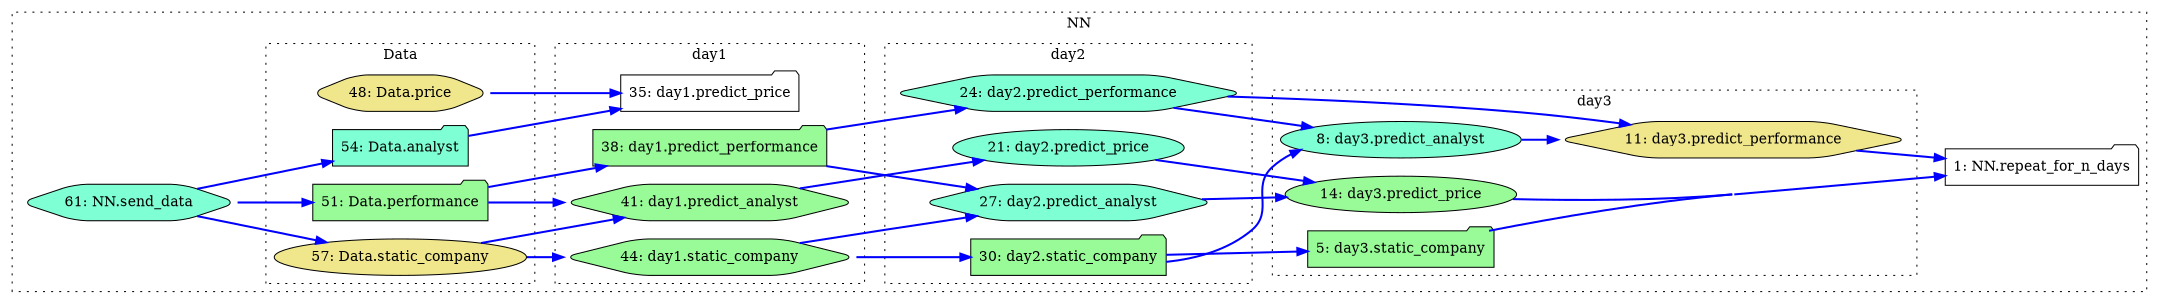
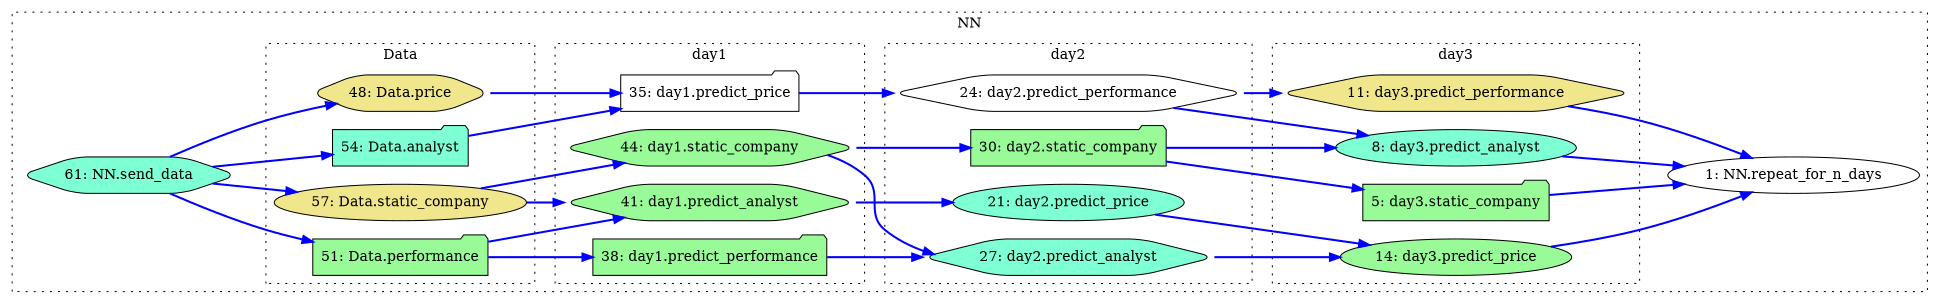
(1068, 93) -> (1068, 93)
(894, 119) -> (841, 93)
none -> (247, 127)
(1535, 140) -> (1618, 161)
(2042, 167) -> (1794, 175)
